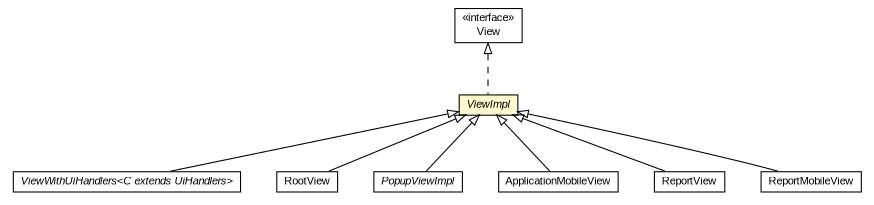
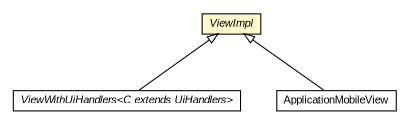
(488, 26) -> none
(307, 181) -> none
(418, 181) -> none
(690, 181) -> none
(811, 181) -> none
